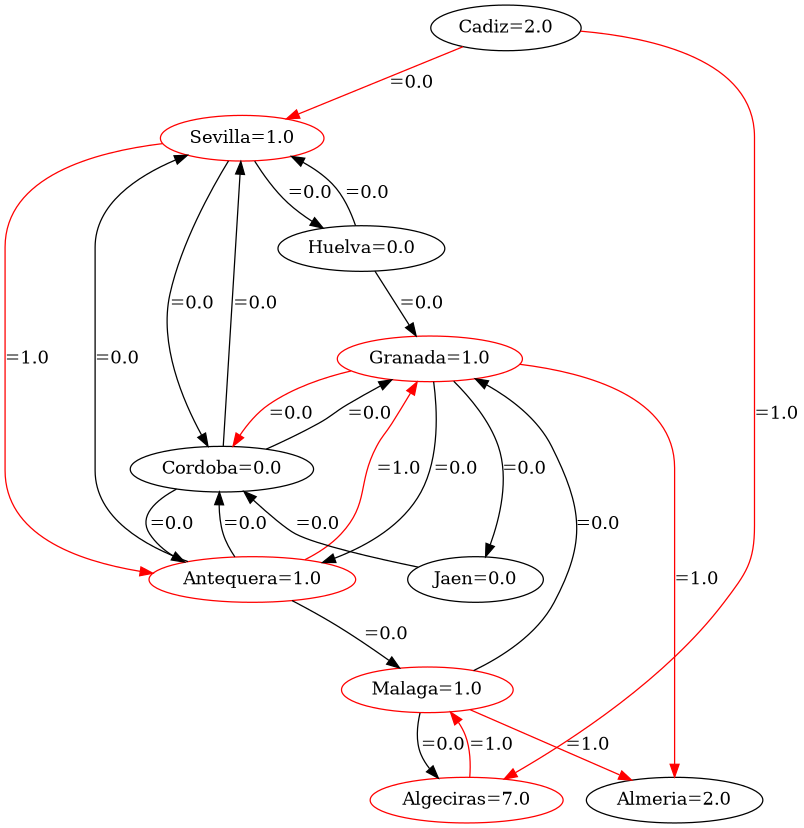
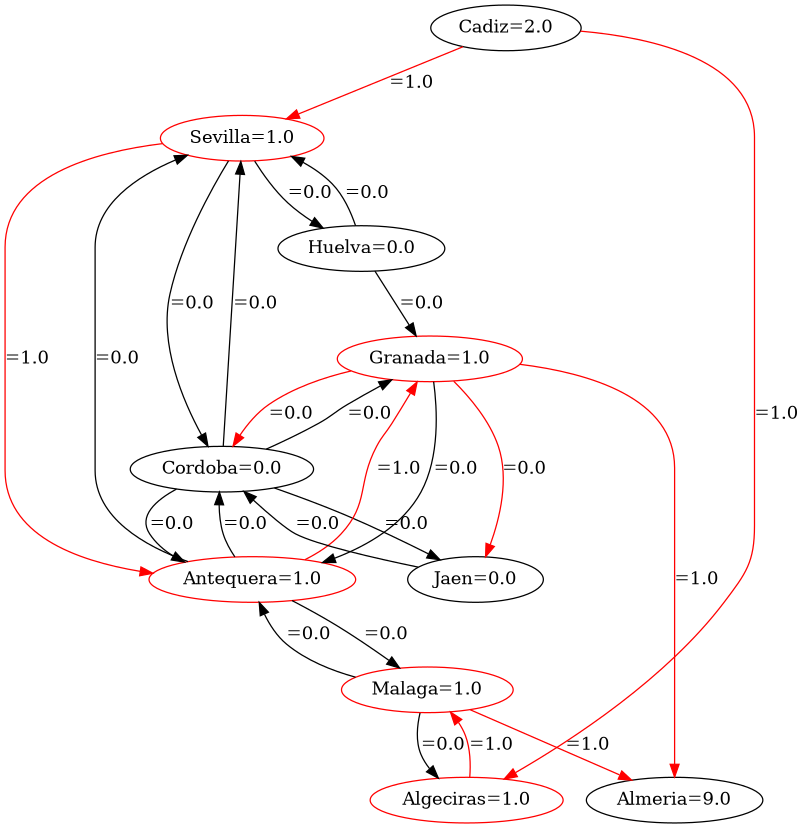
(411, 83) -> (411, 83)
(501, 456) -> (501, 456)
none -> (345, 515)
(576, 532) -> (303, 655)
(467, 800) -> (467, 800)
(675, 800) -> (675, 800)
